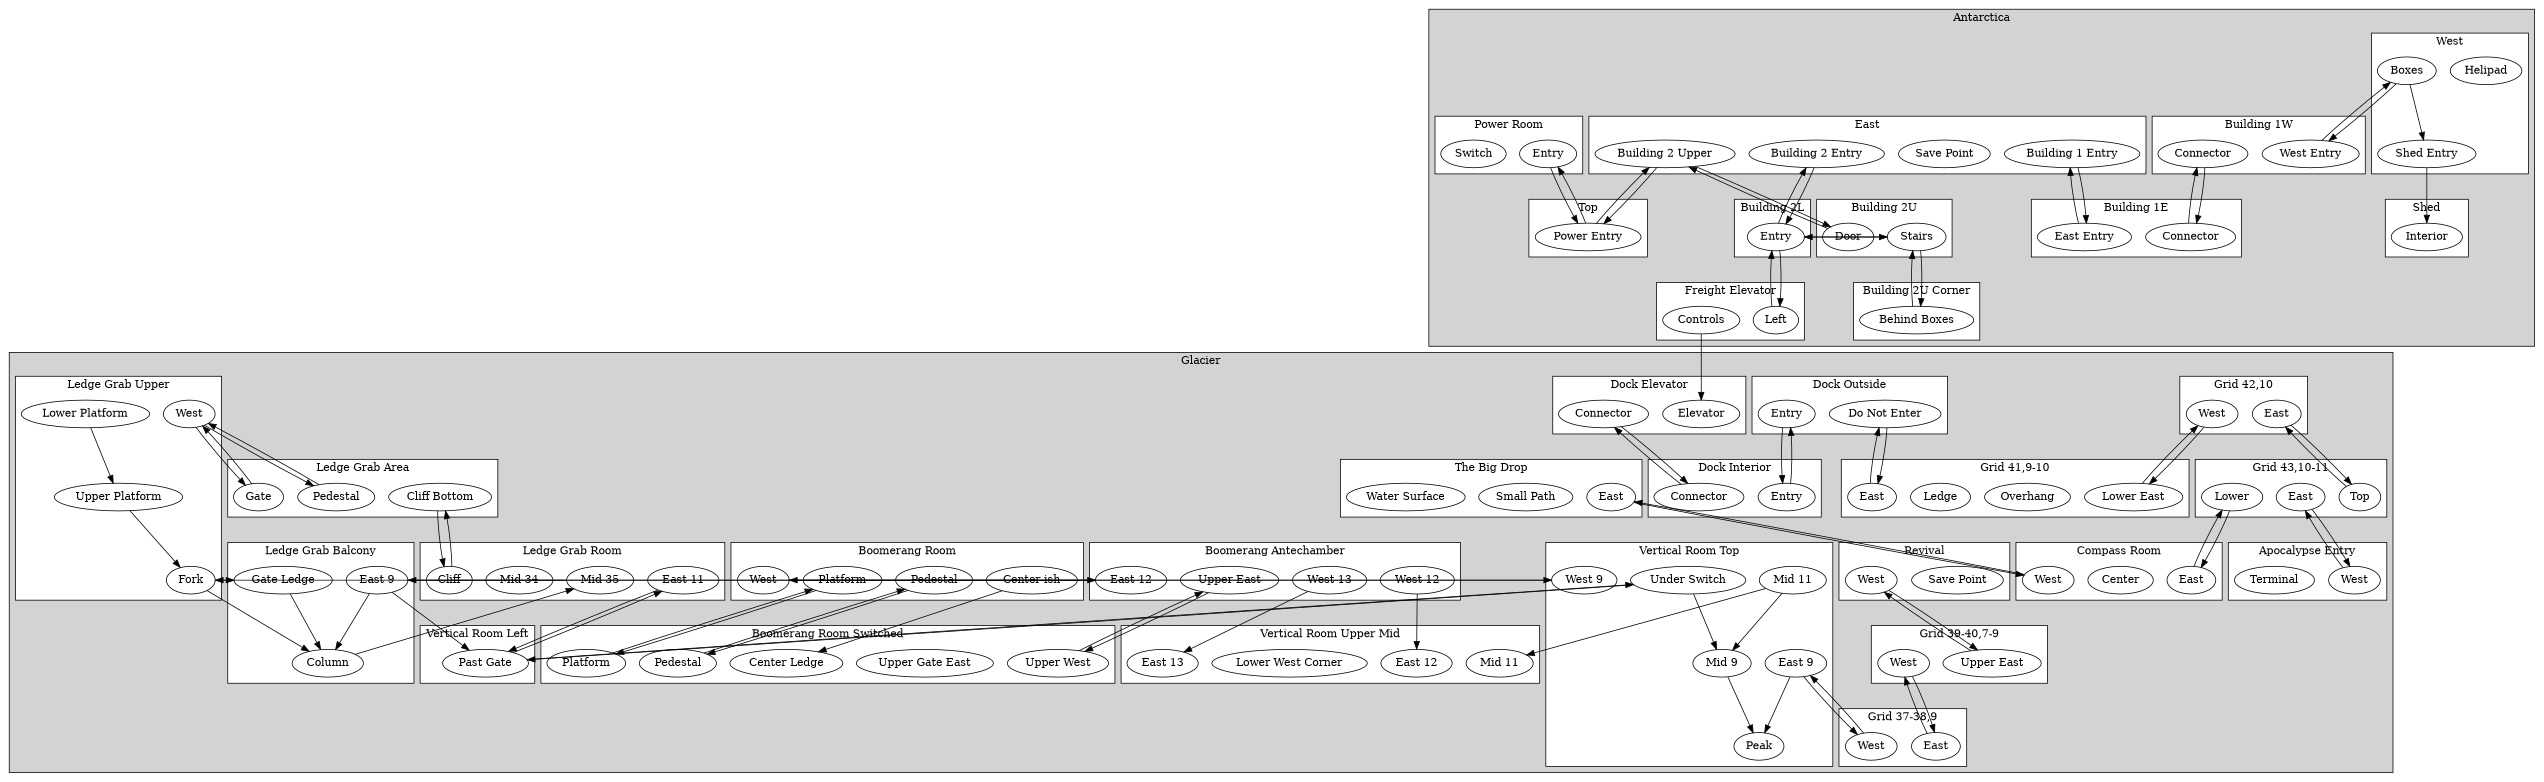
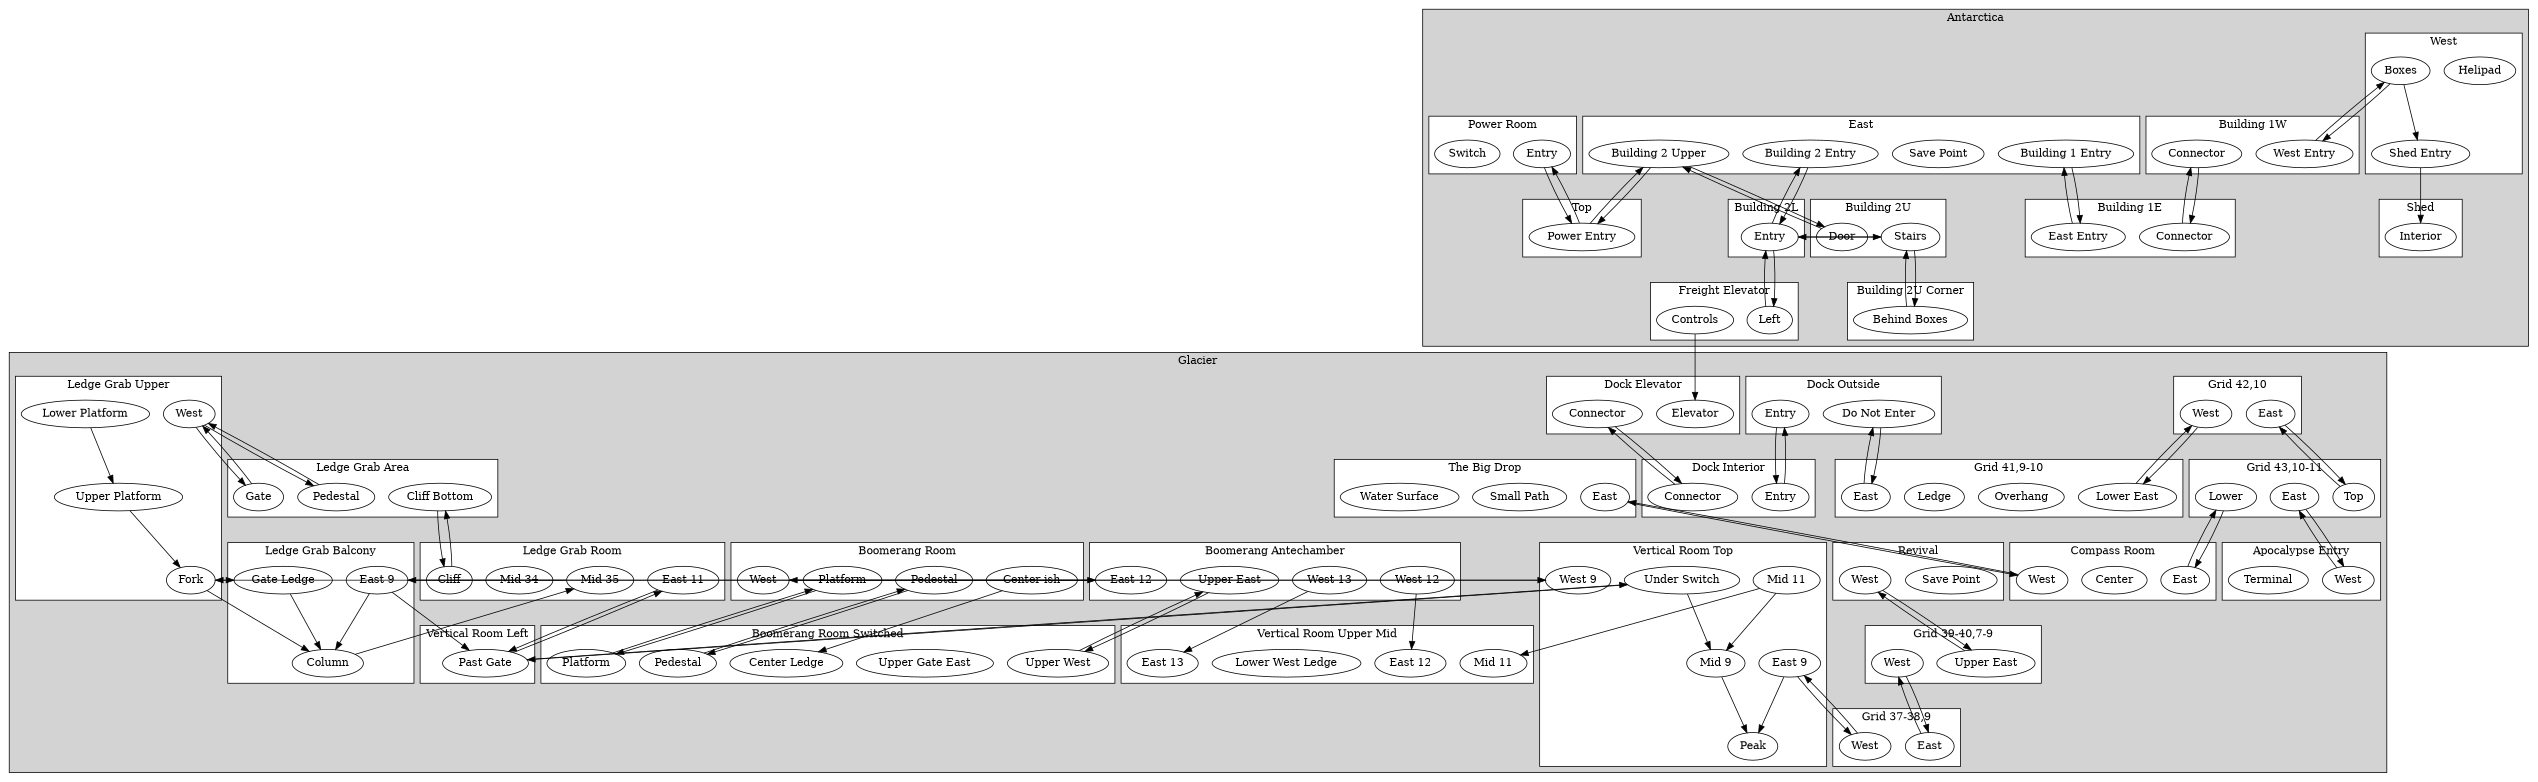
(1290, 663) -> (1287, 663)
